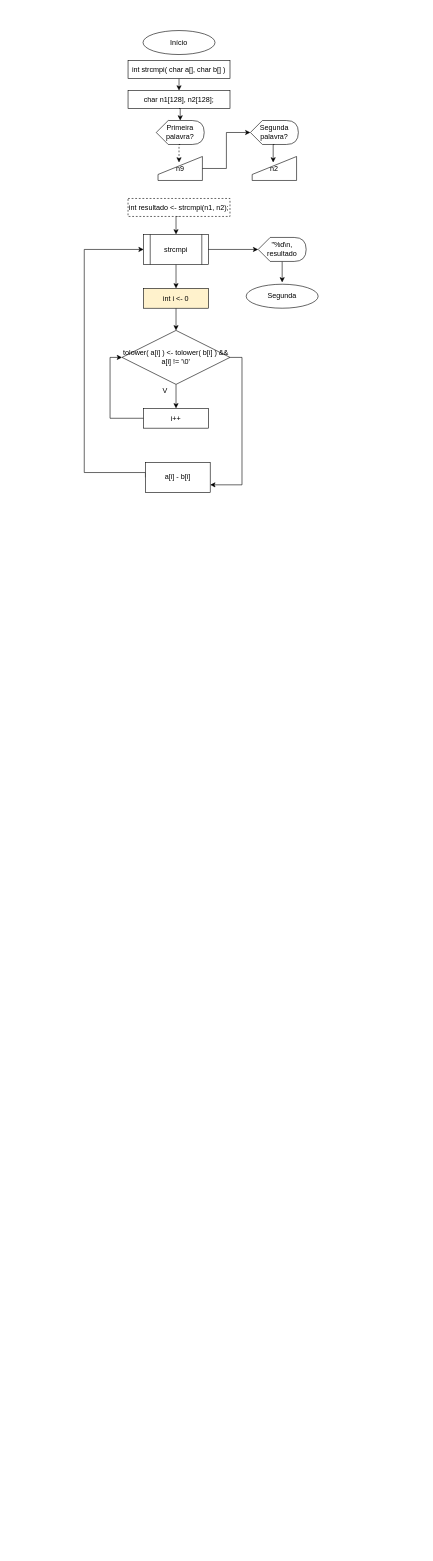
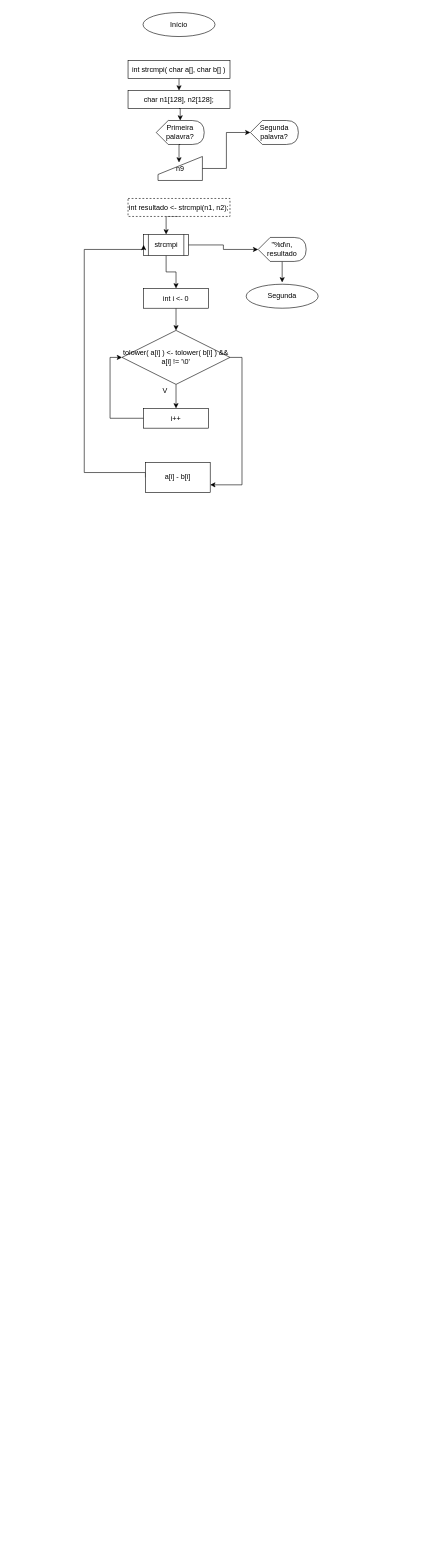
(179, 42) -> (179, 24)
(179, 150) -> (179, 150)
(273, 156) -> none
(275, 168) -> none
(176, 249) -> (166, 245)
(176, 298) -> (176, 298)
